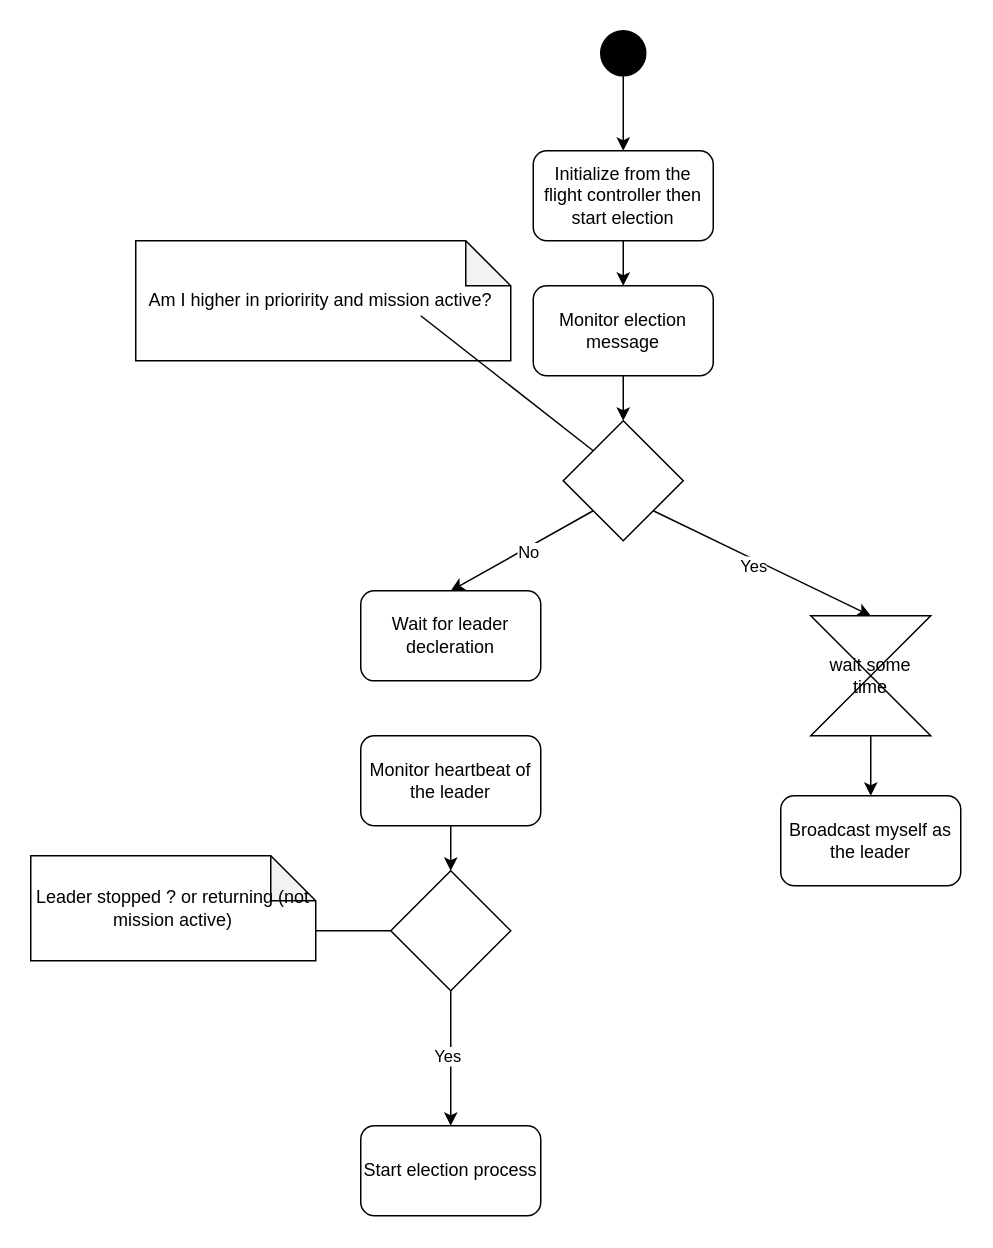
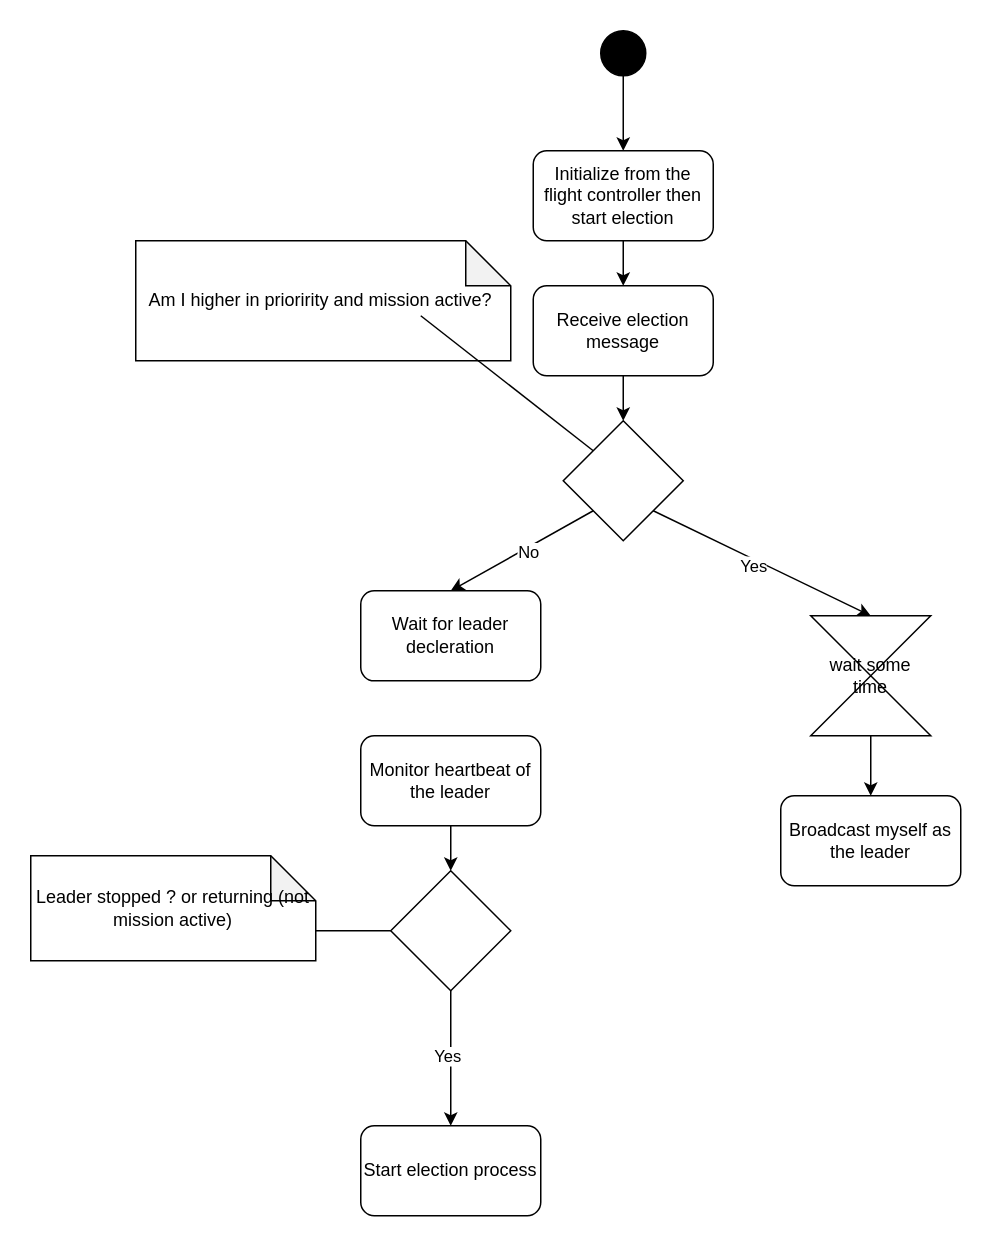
(623, 331) -> (623, 331)
